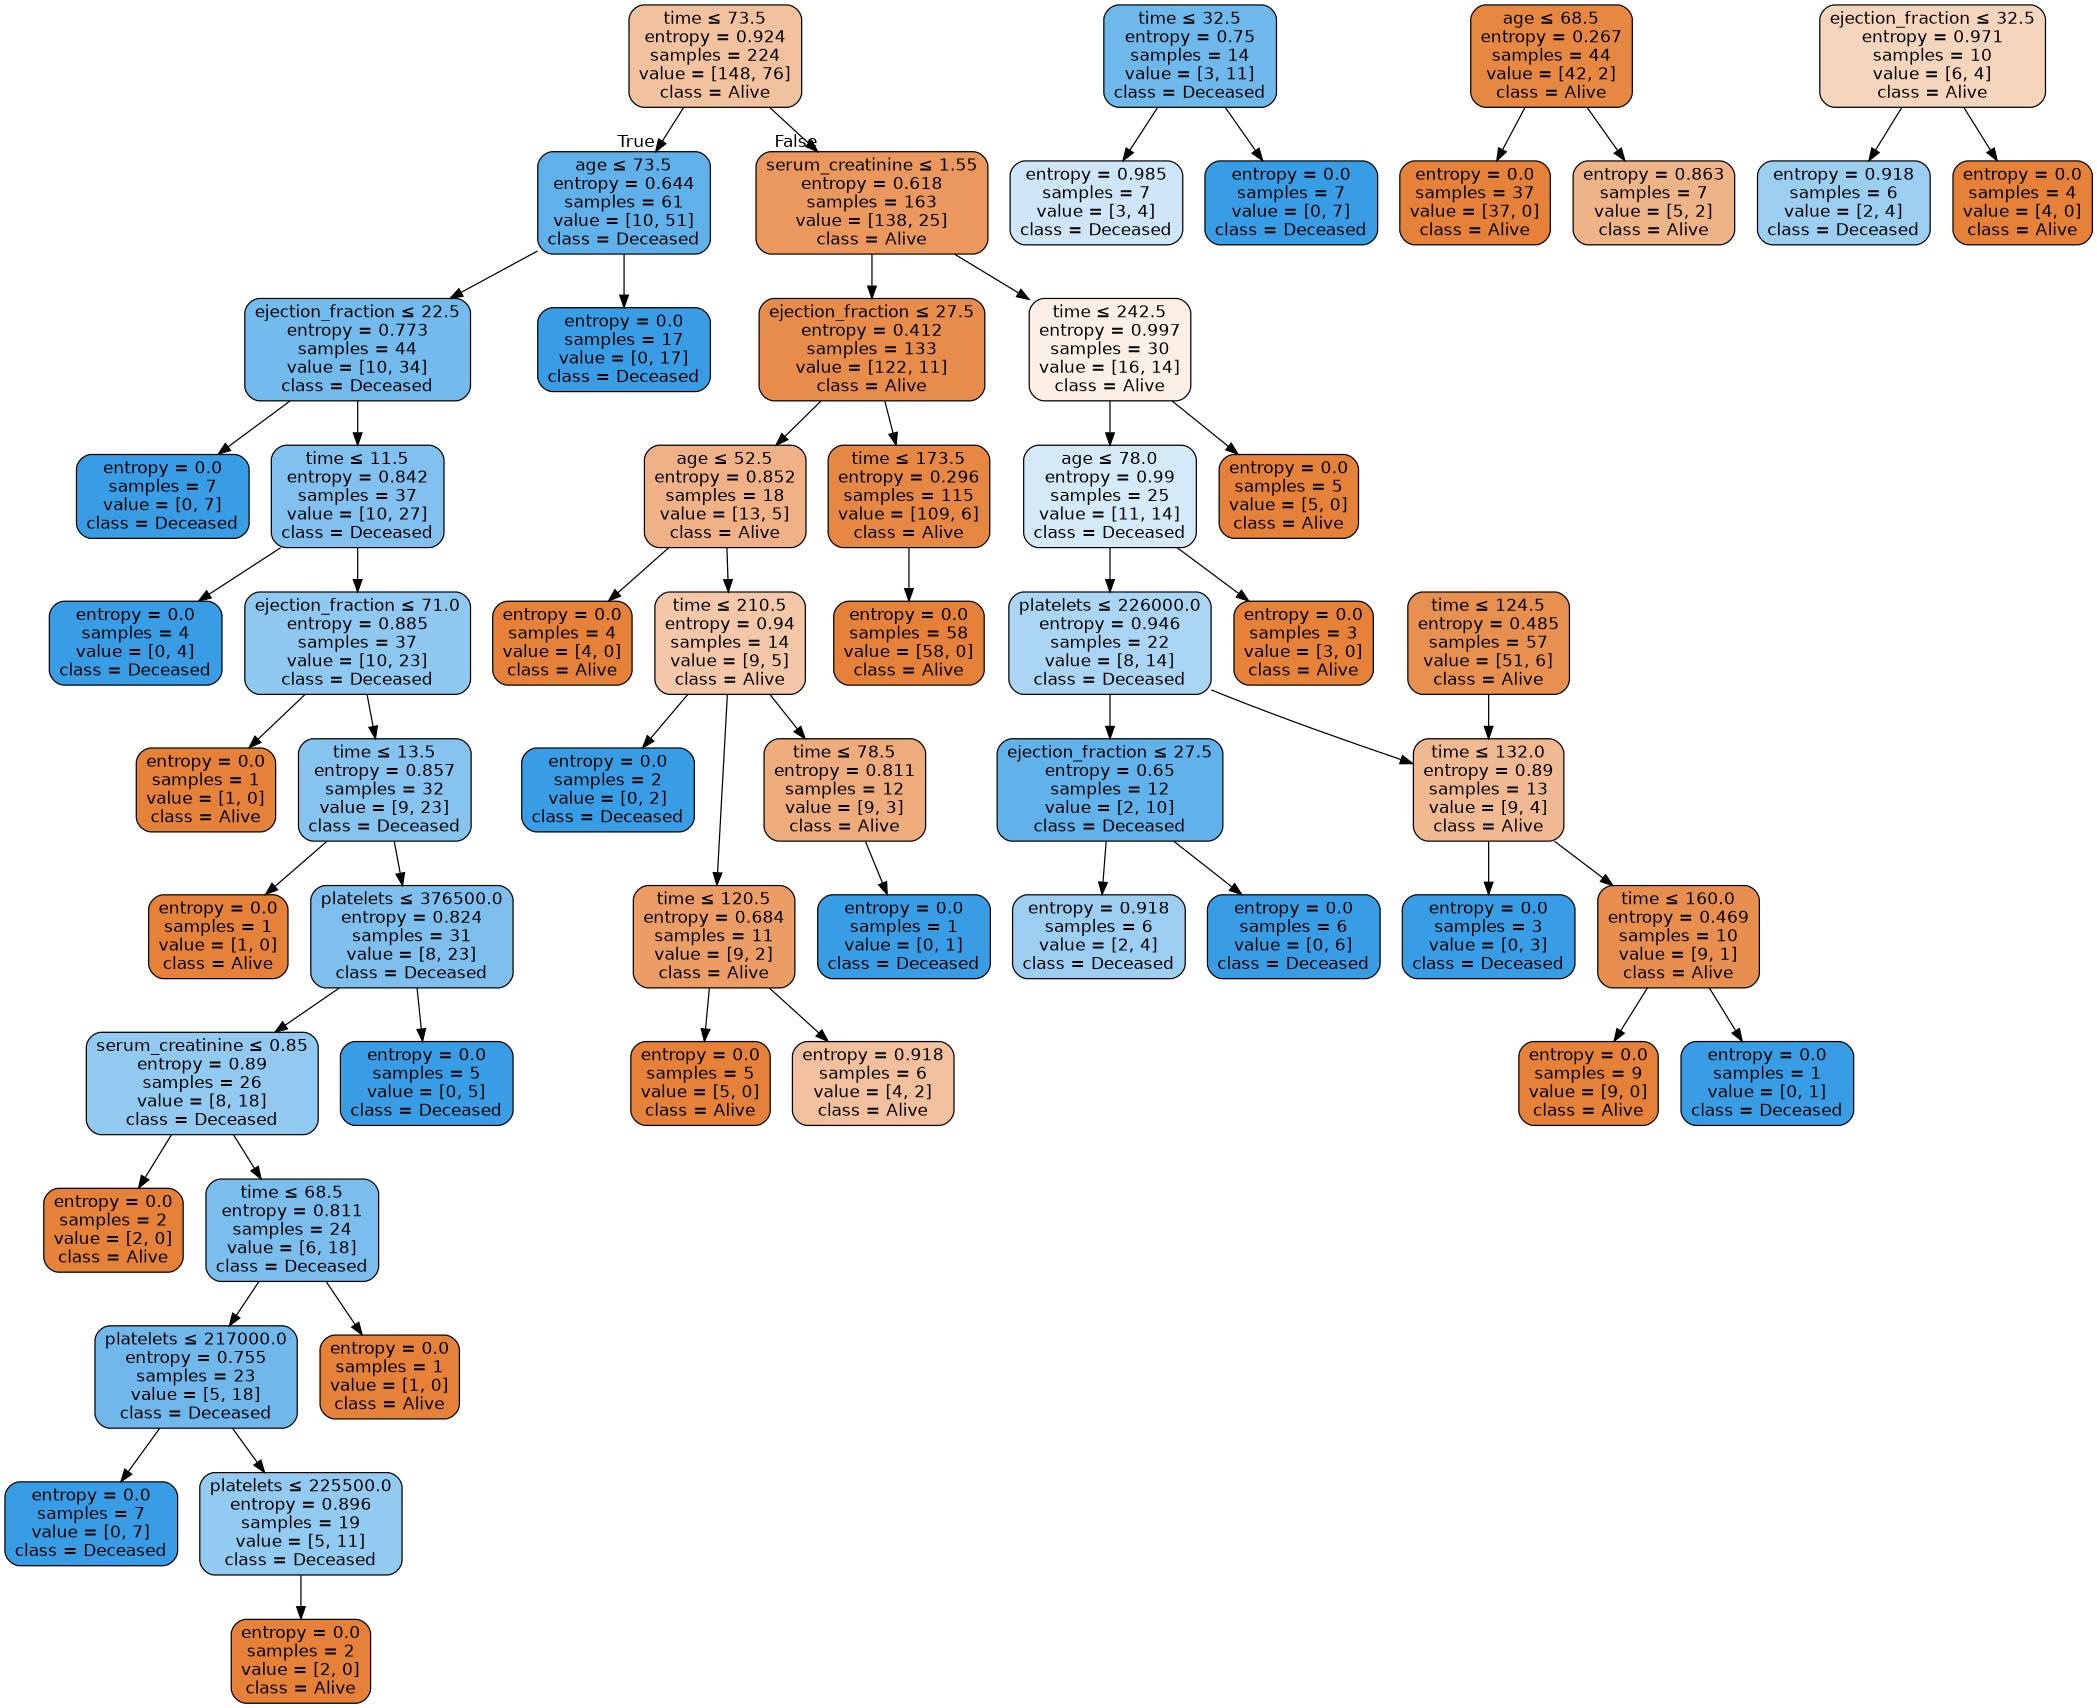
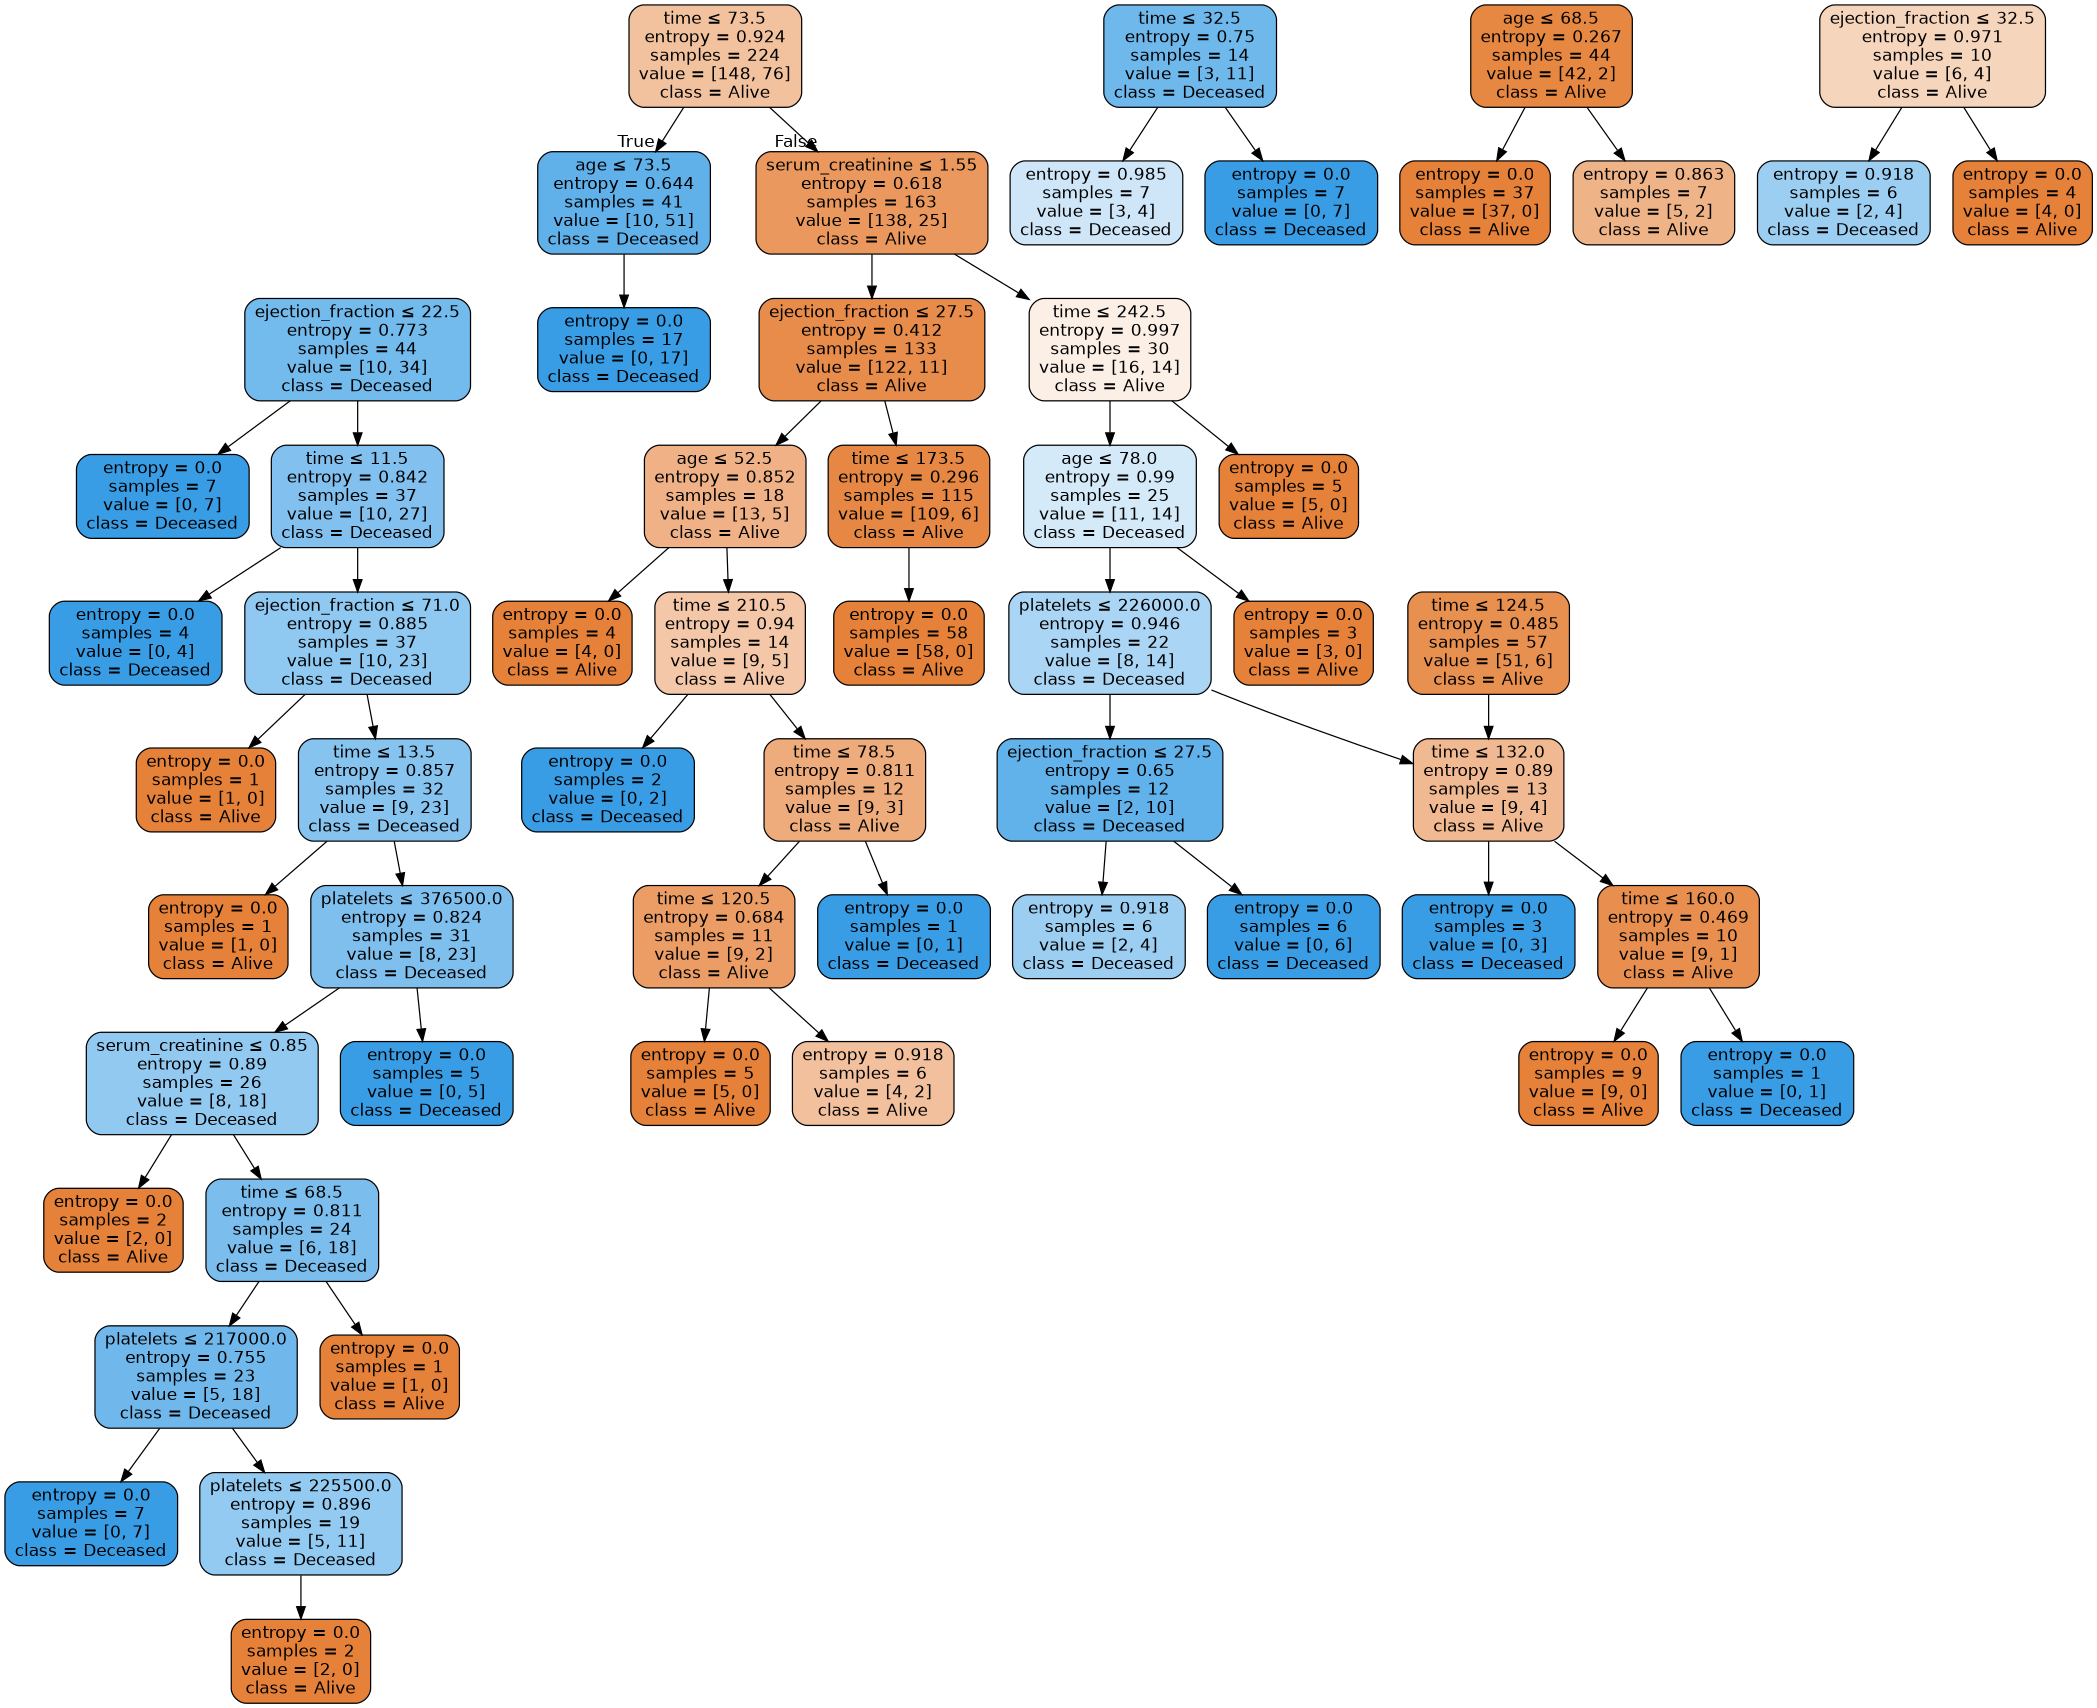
(624, 202) -> (624, 202)
(499, 272) -> none
(722, 784) -> (784, 859)
